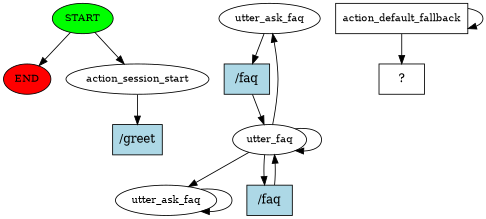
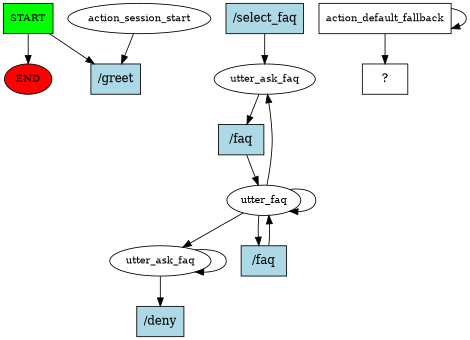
(83, 19) -> (28, 19)
none -> (265, 19)
(107, 45) -> (68, 46)
none -> (160, 322)
